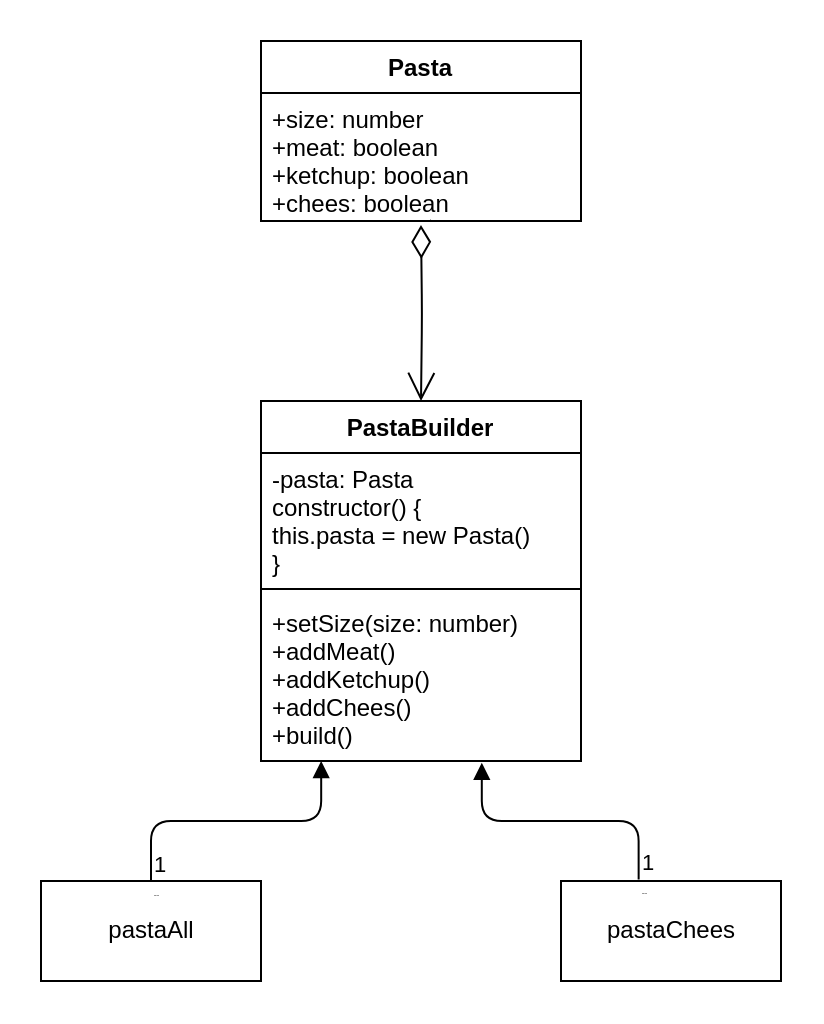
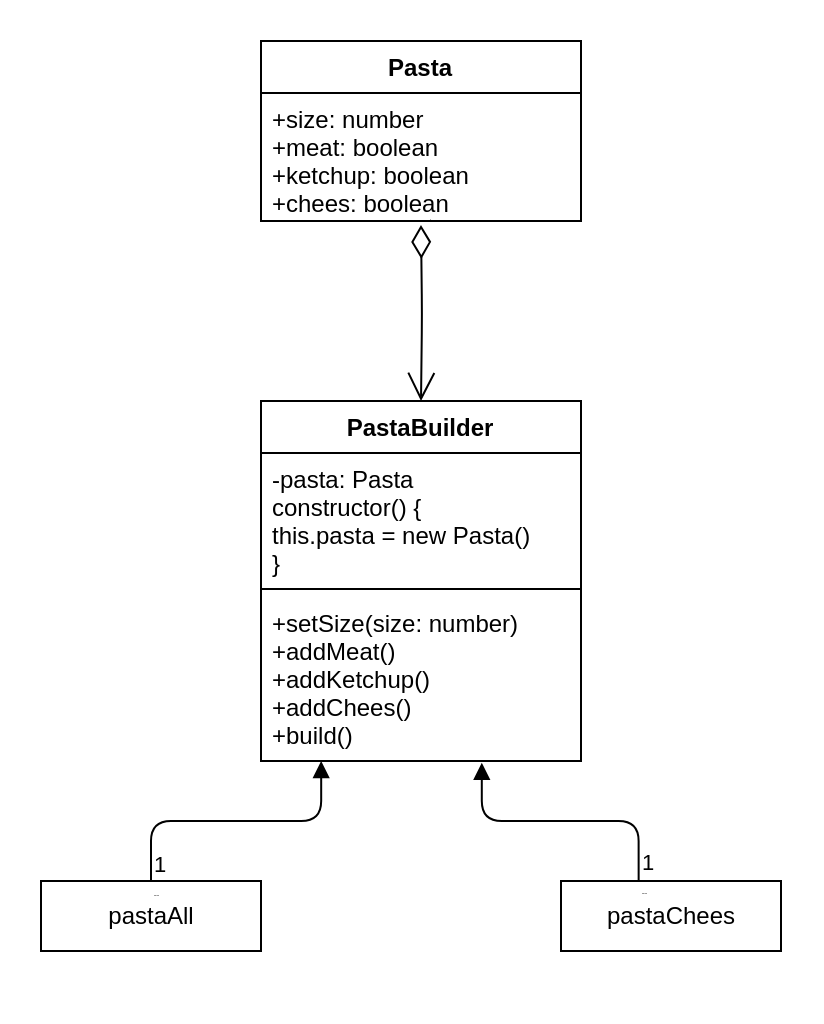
(151, 931) -> (151, 916)
(671, 931) -> (671, 916)
